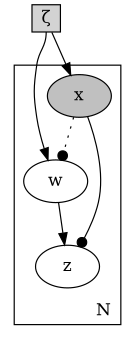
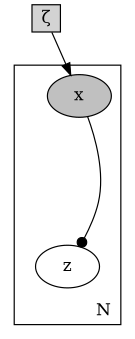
(56, 181) -> none
